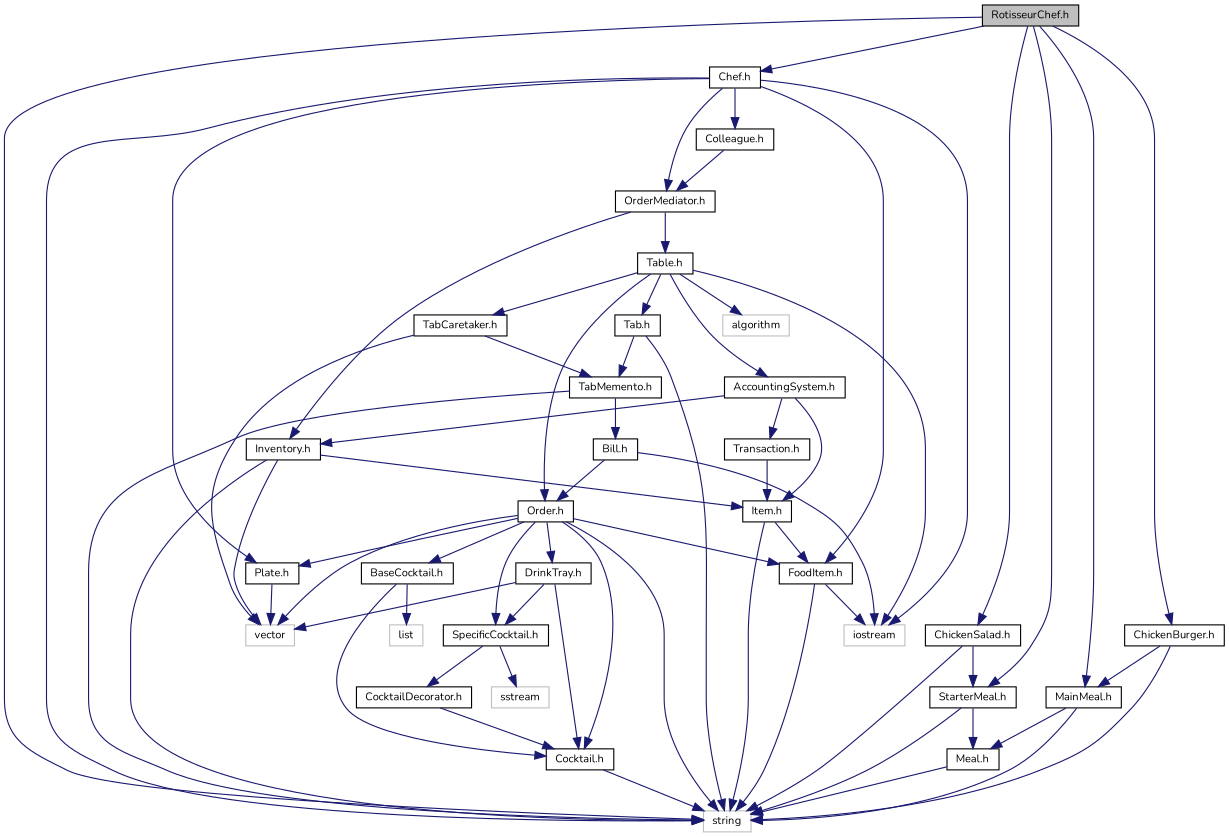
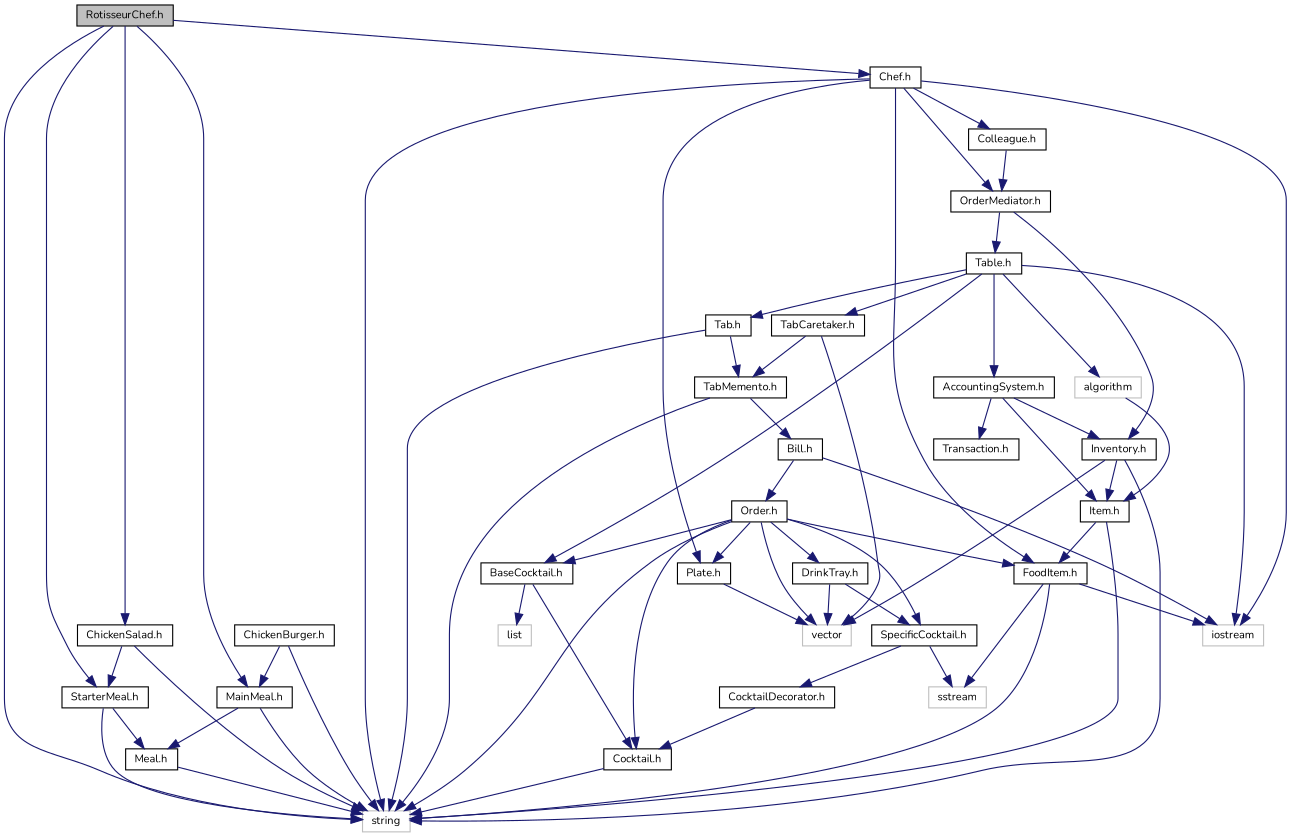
(1155, 297) -> none
(567, 360) -> (785, 418)
(767, 475) -> (1169, 444)
none -> (1007, 631)
(566, 661) -> none
